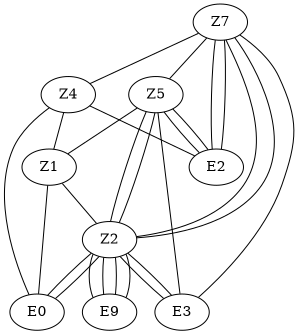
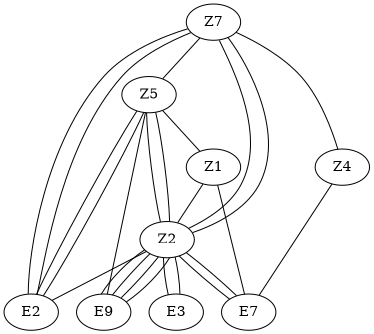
(132, 126) -> (99, 276)
(59, 131) -> none
(286, 171) -> none
(169, 203) -> (126, 204)
(37, 312) -> (249, 312)
